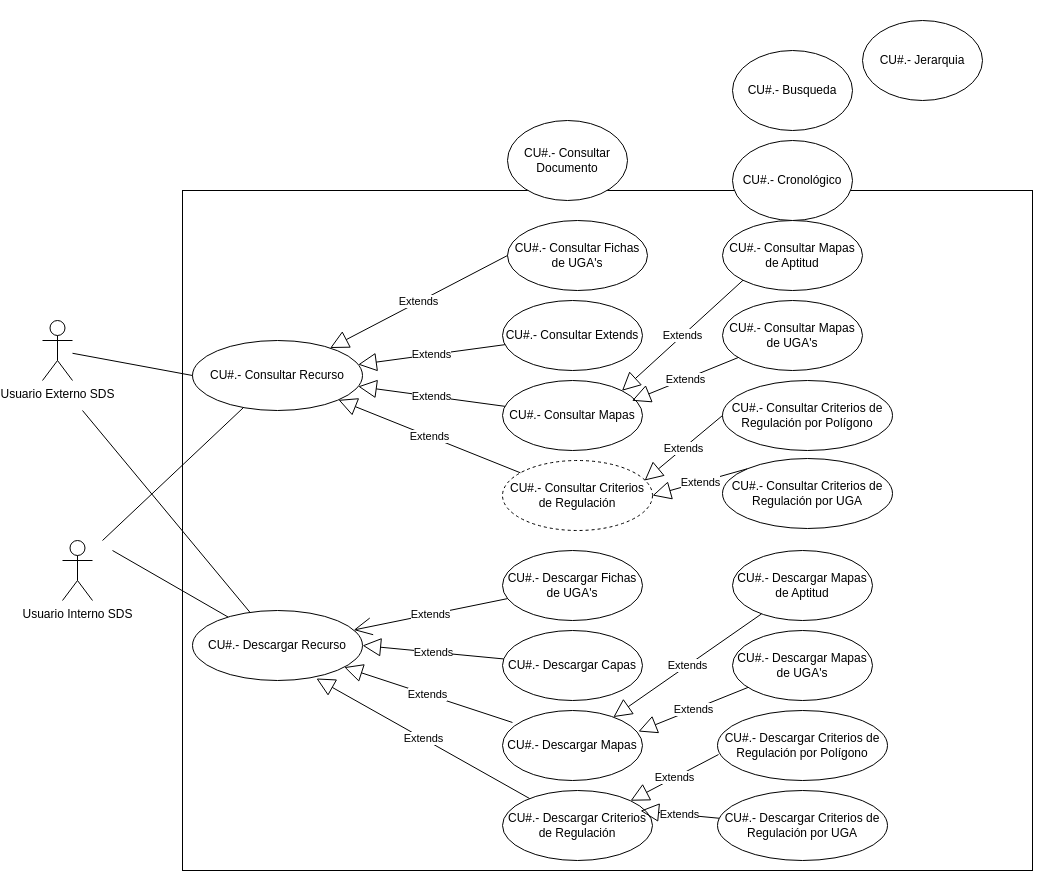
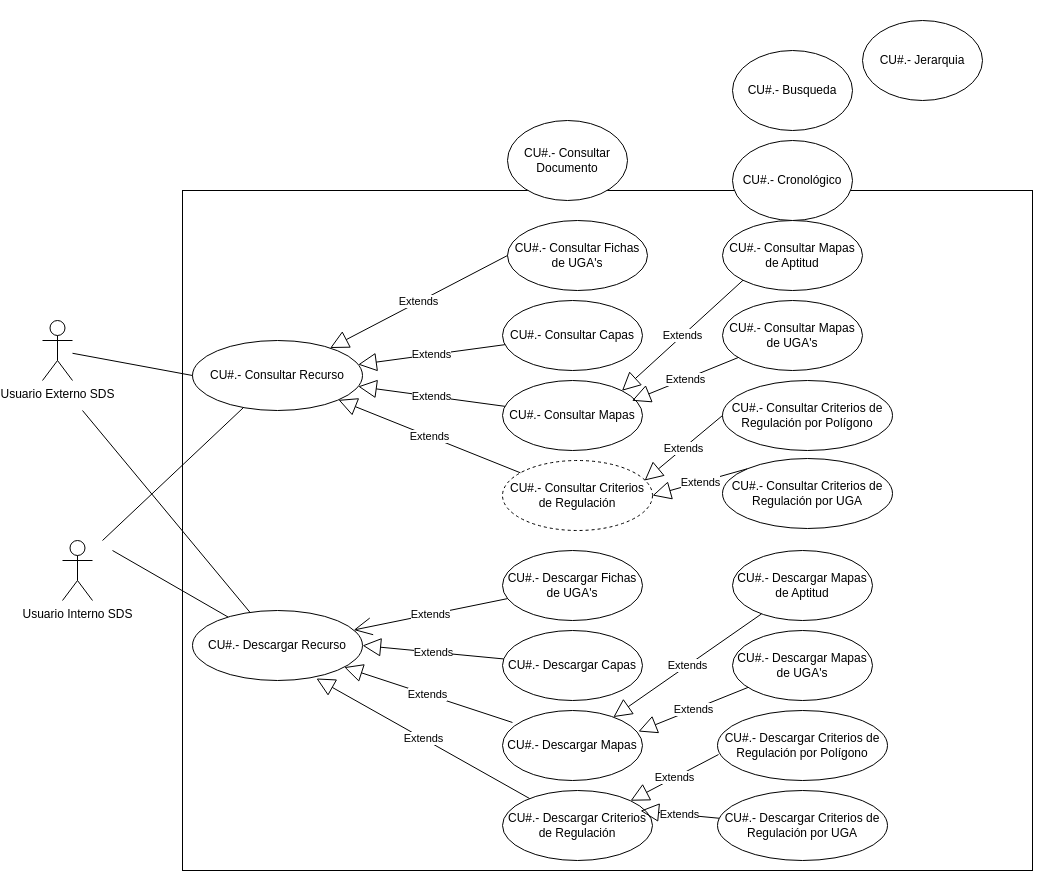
(573, 336) -> (573, 336)
